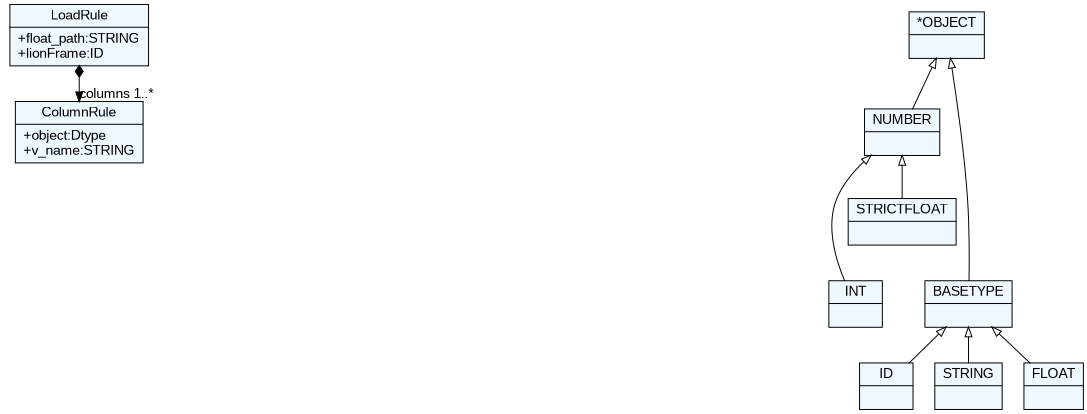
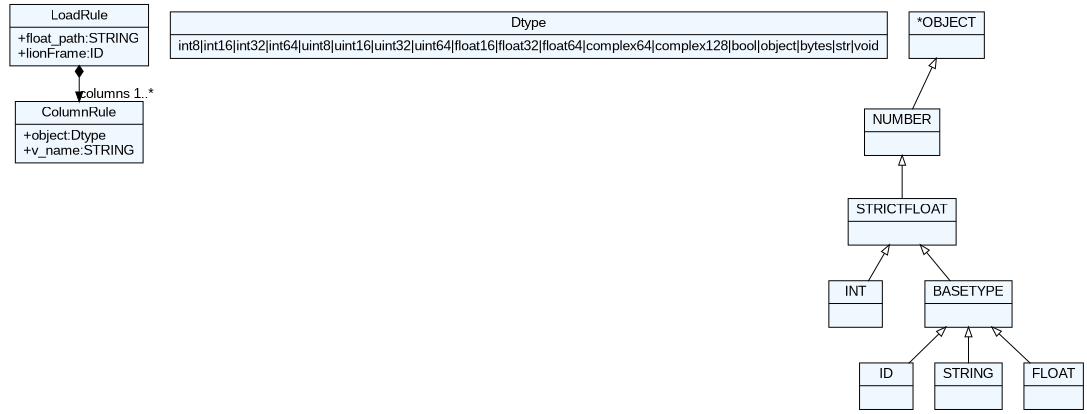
none -> (529, 35)
(965, 174) -> (939, 267)
(832, 217) -> (876, 267)
